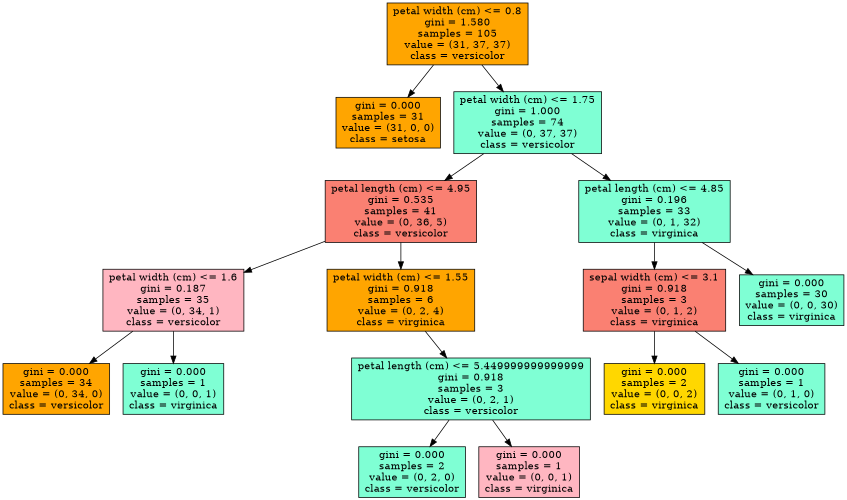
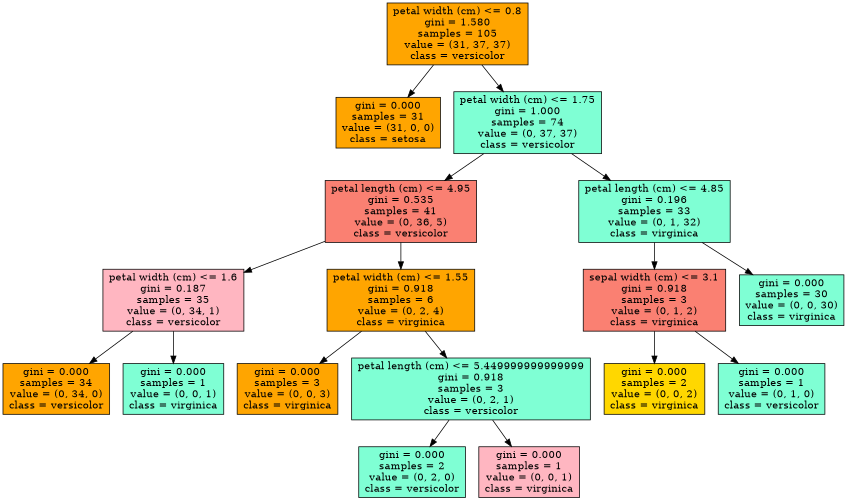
none -> (288, 389)
